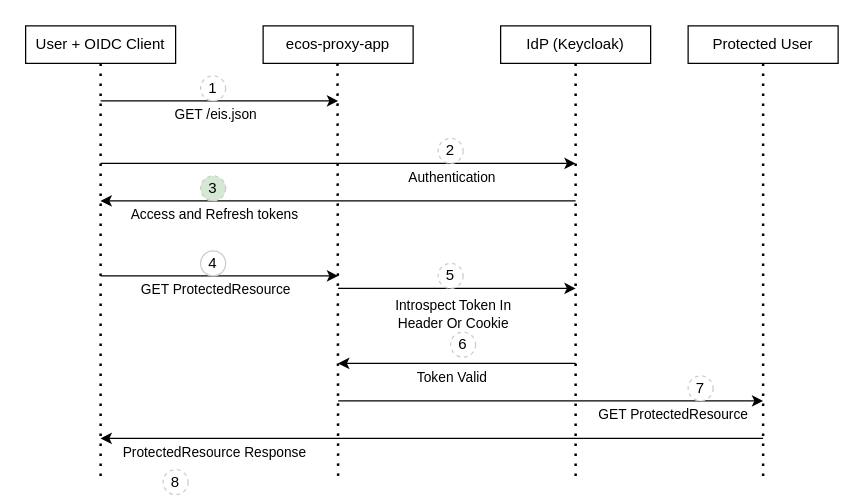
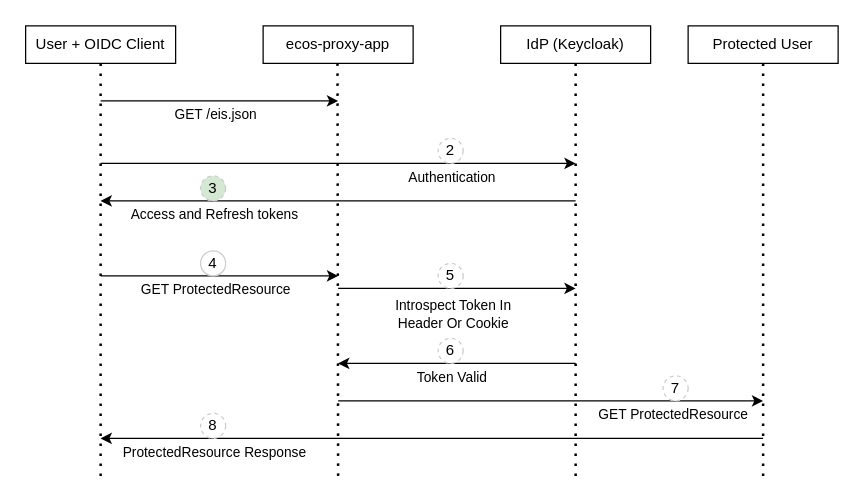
(213, 88) -> none
(463, 344) -> (451, 351)
(701, 388) -> (676, 388)
(176, 482) -> (213, 426)
